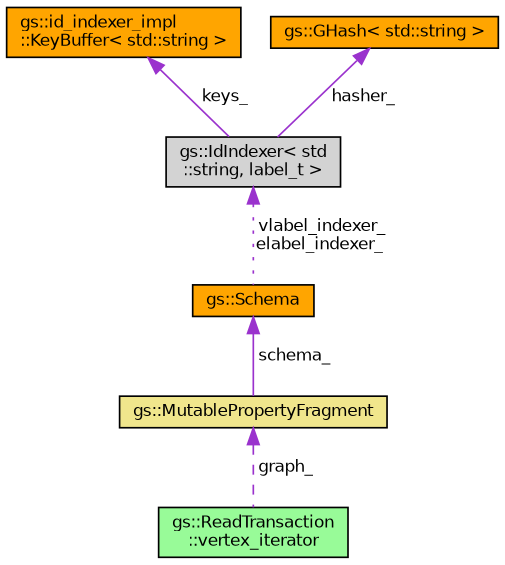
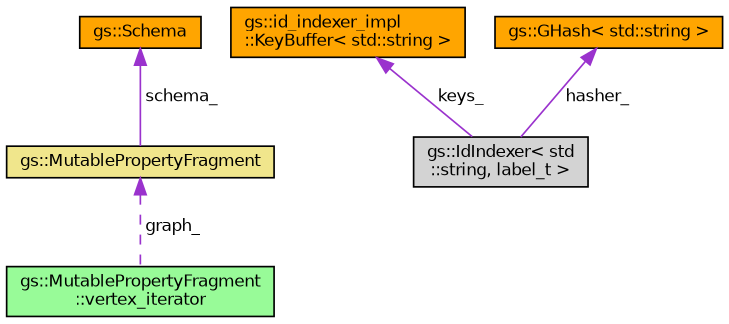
(253, 244) -> none
(253, 532) -> (140, 292)
